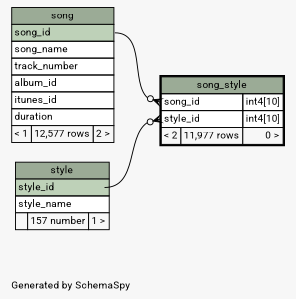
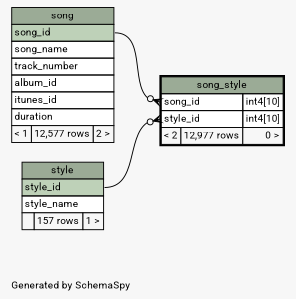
(212, 135) -> (212, 135)
(58, 221) -> (59, 221)
